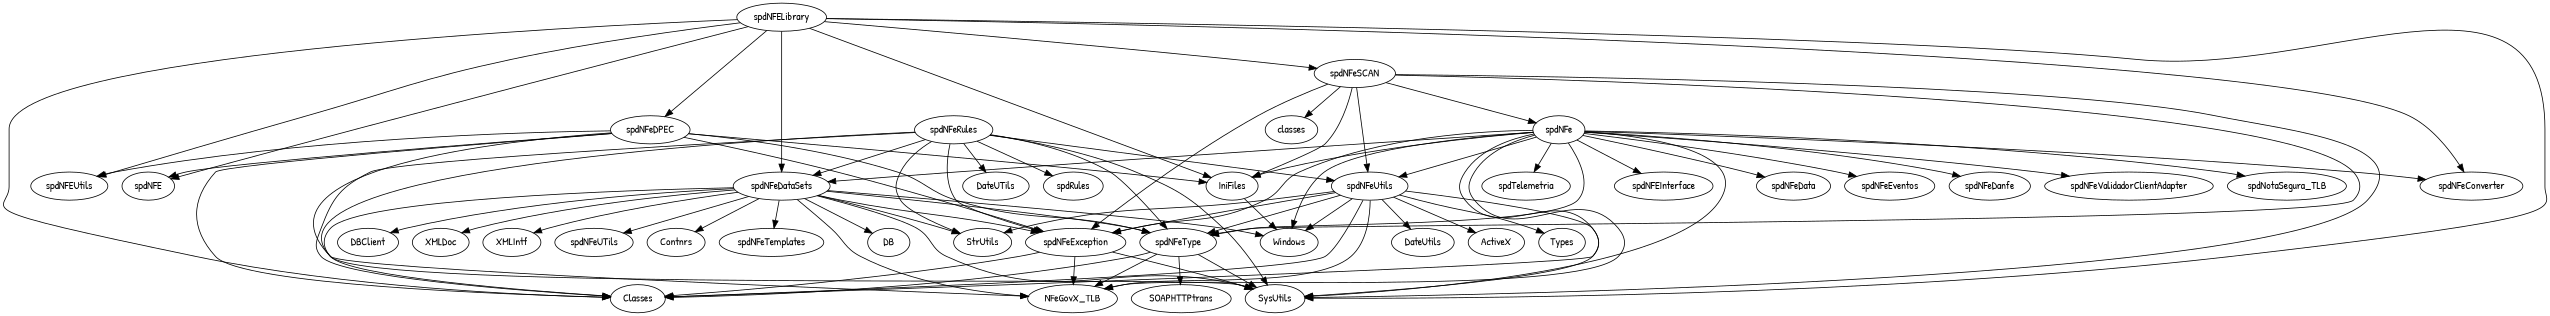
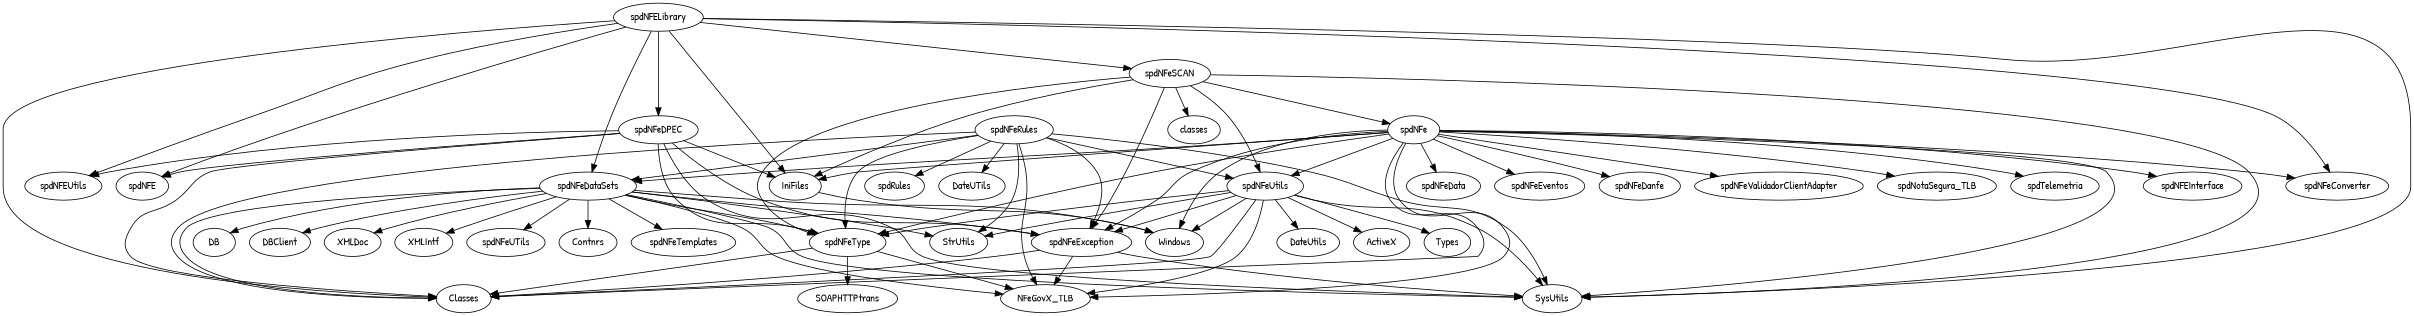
(1216, 265) -> none
